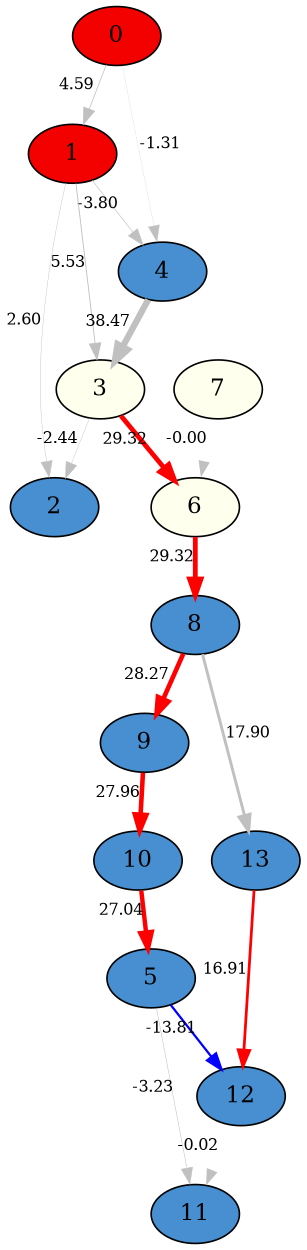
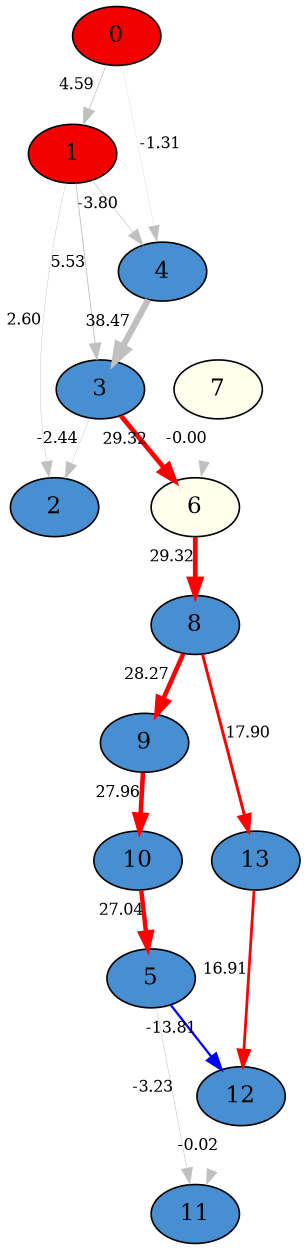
(100, 389) -> (100, 389)
(223, 735) -> (223, 735)
